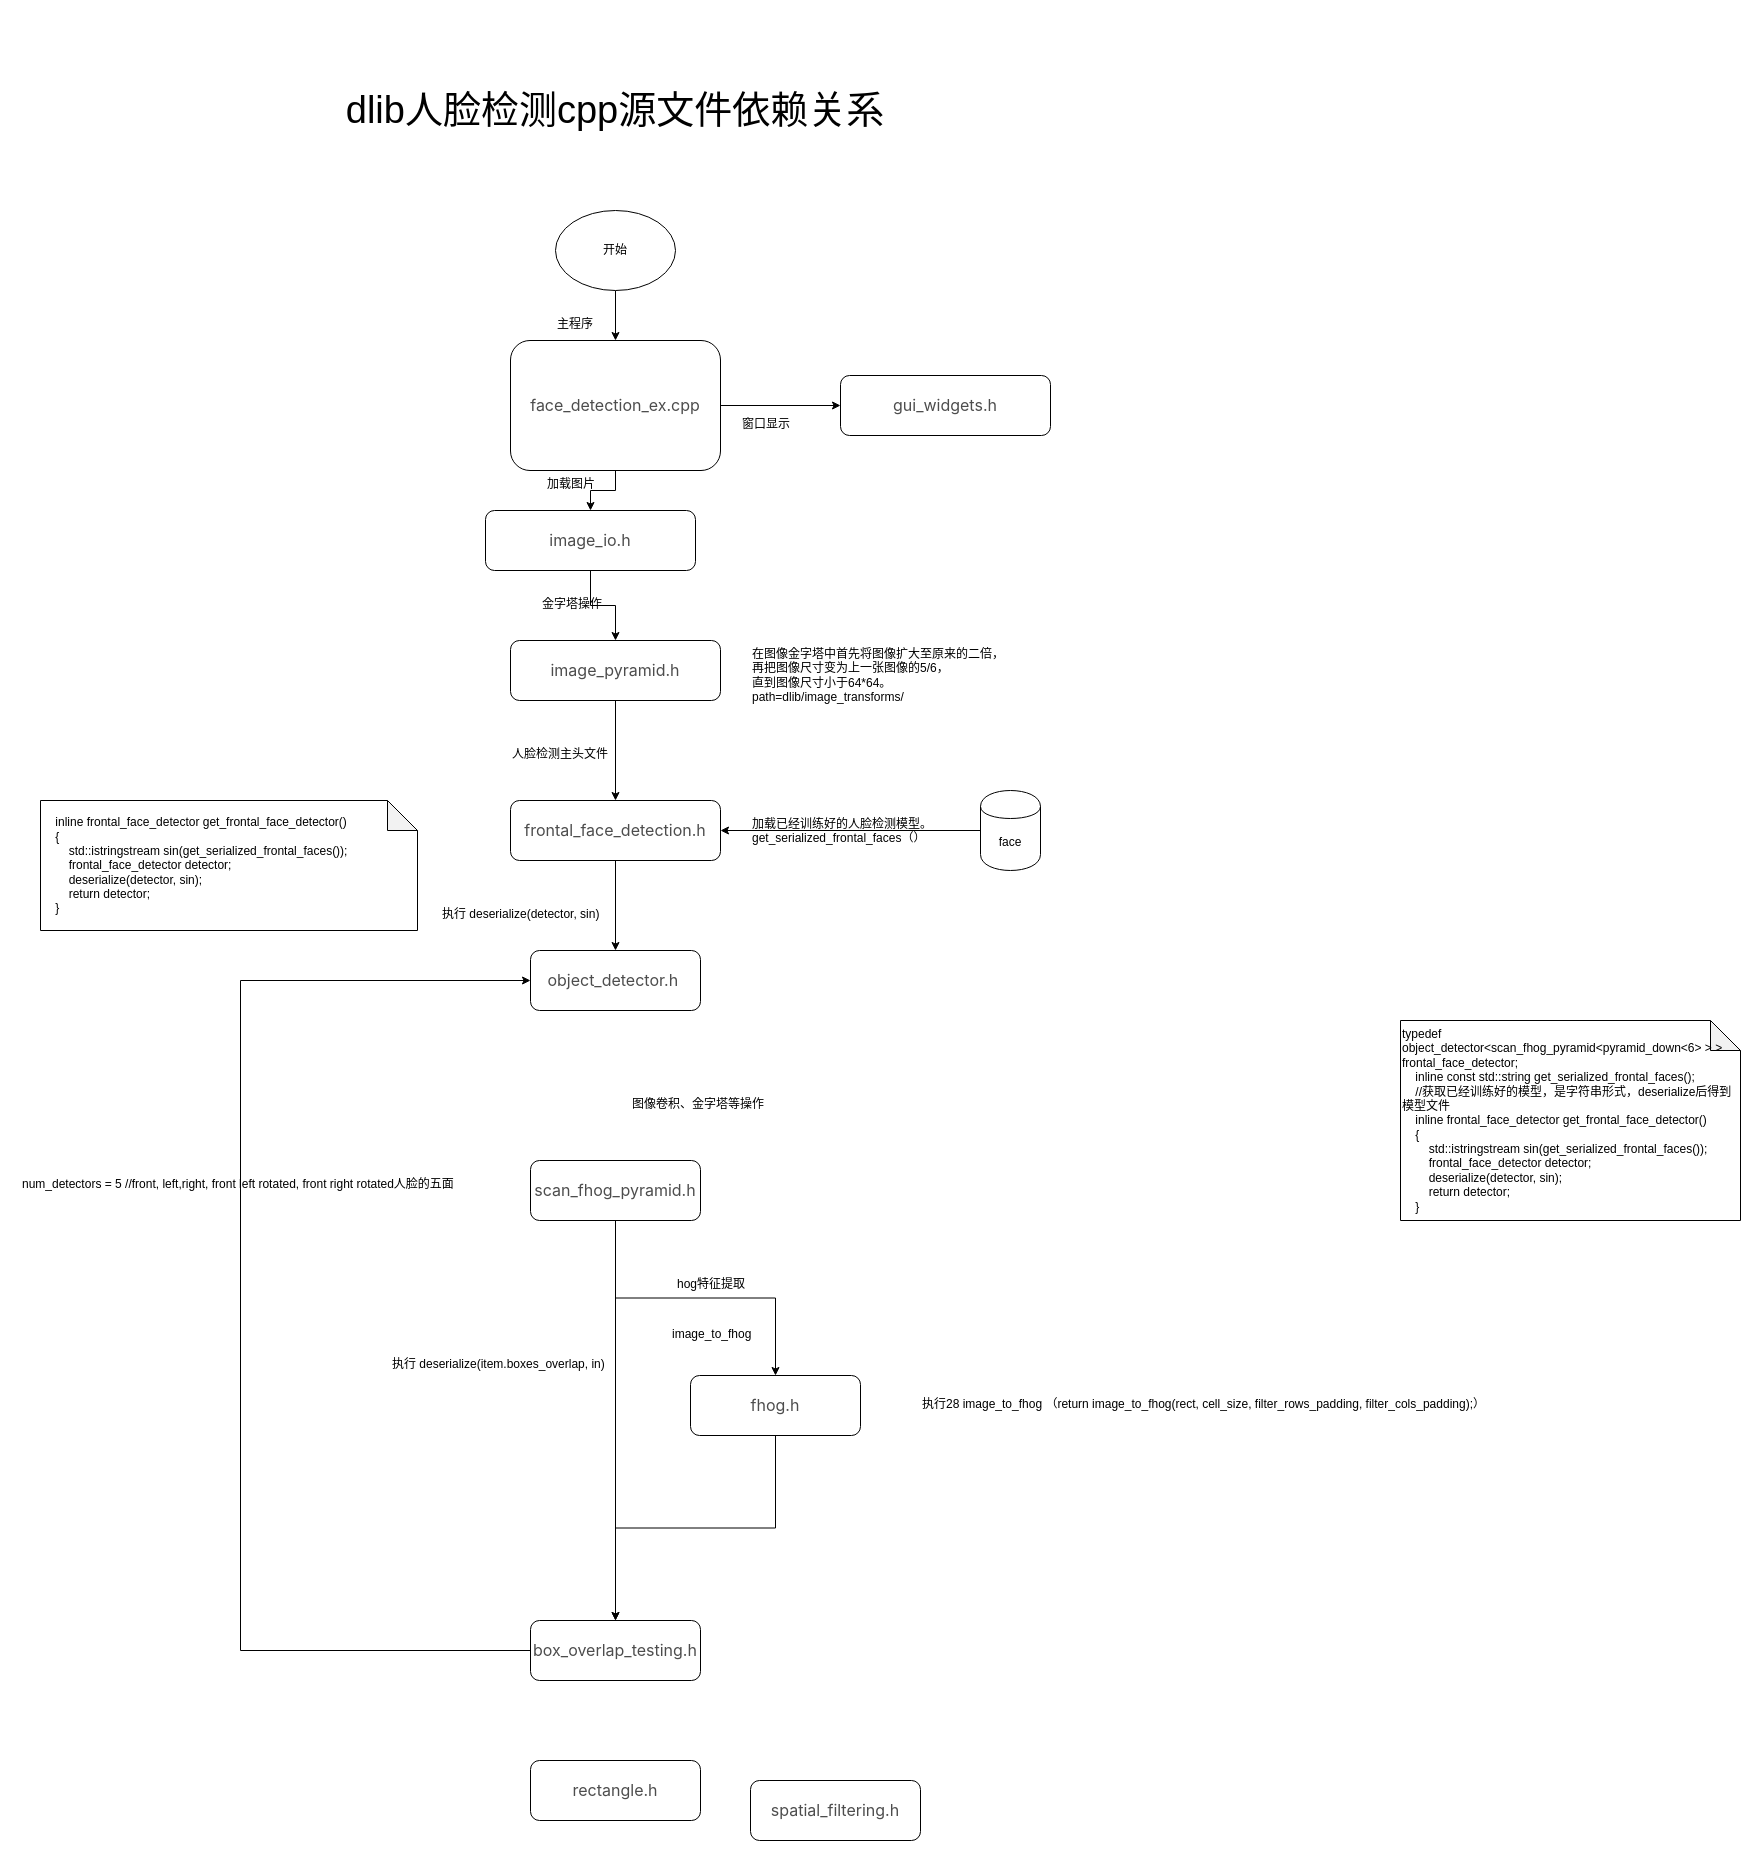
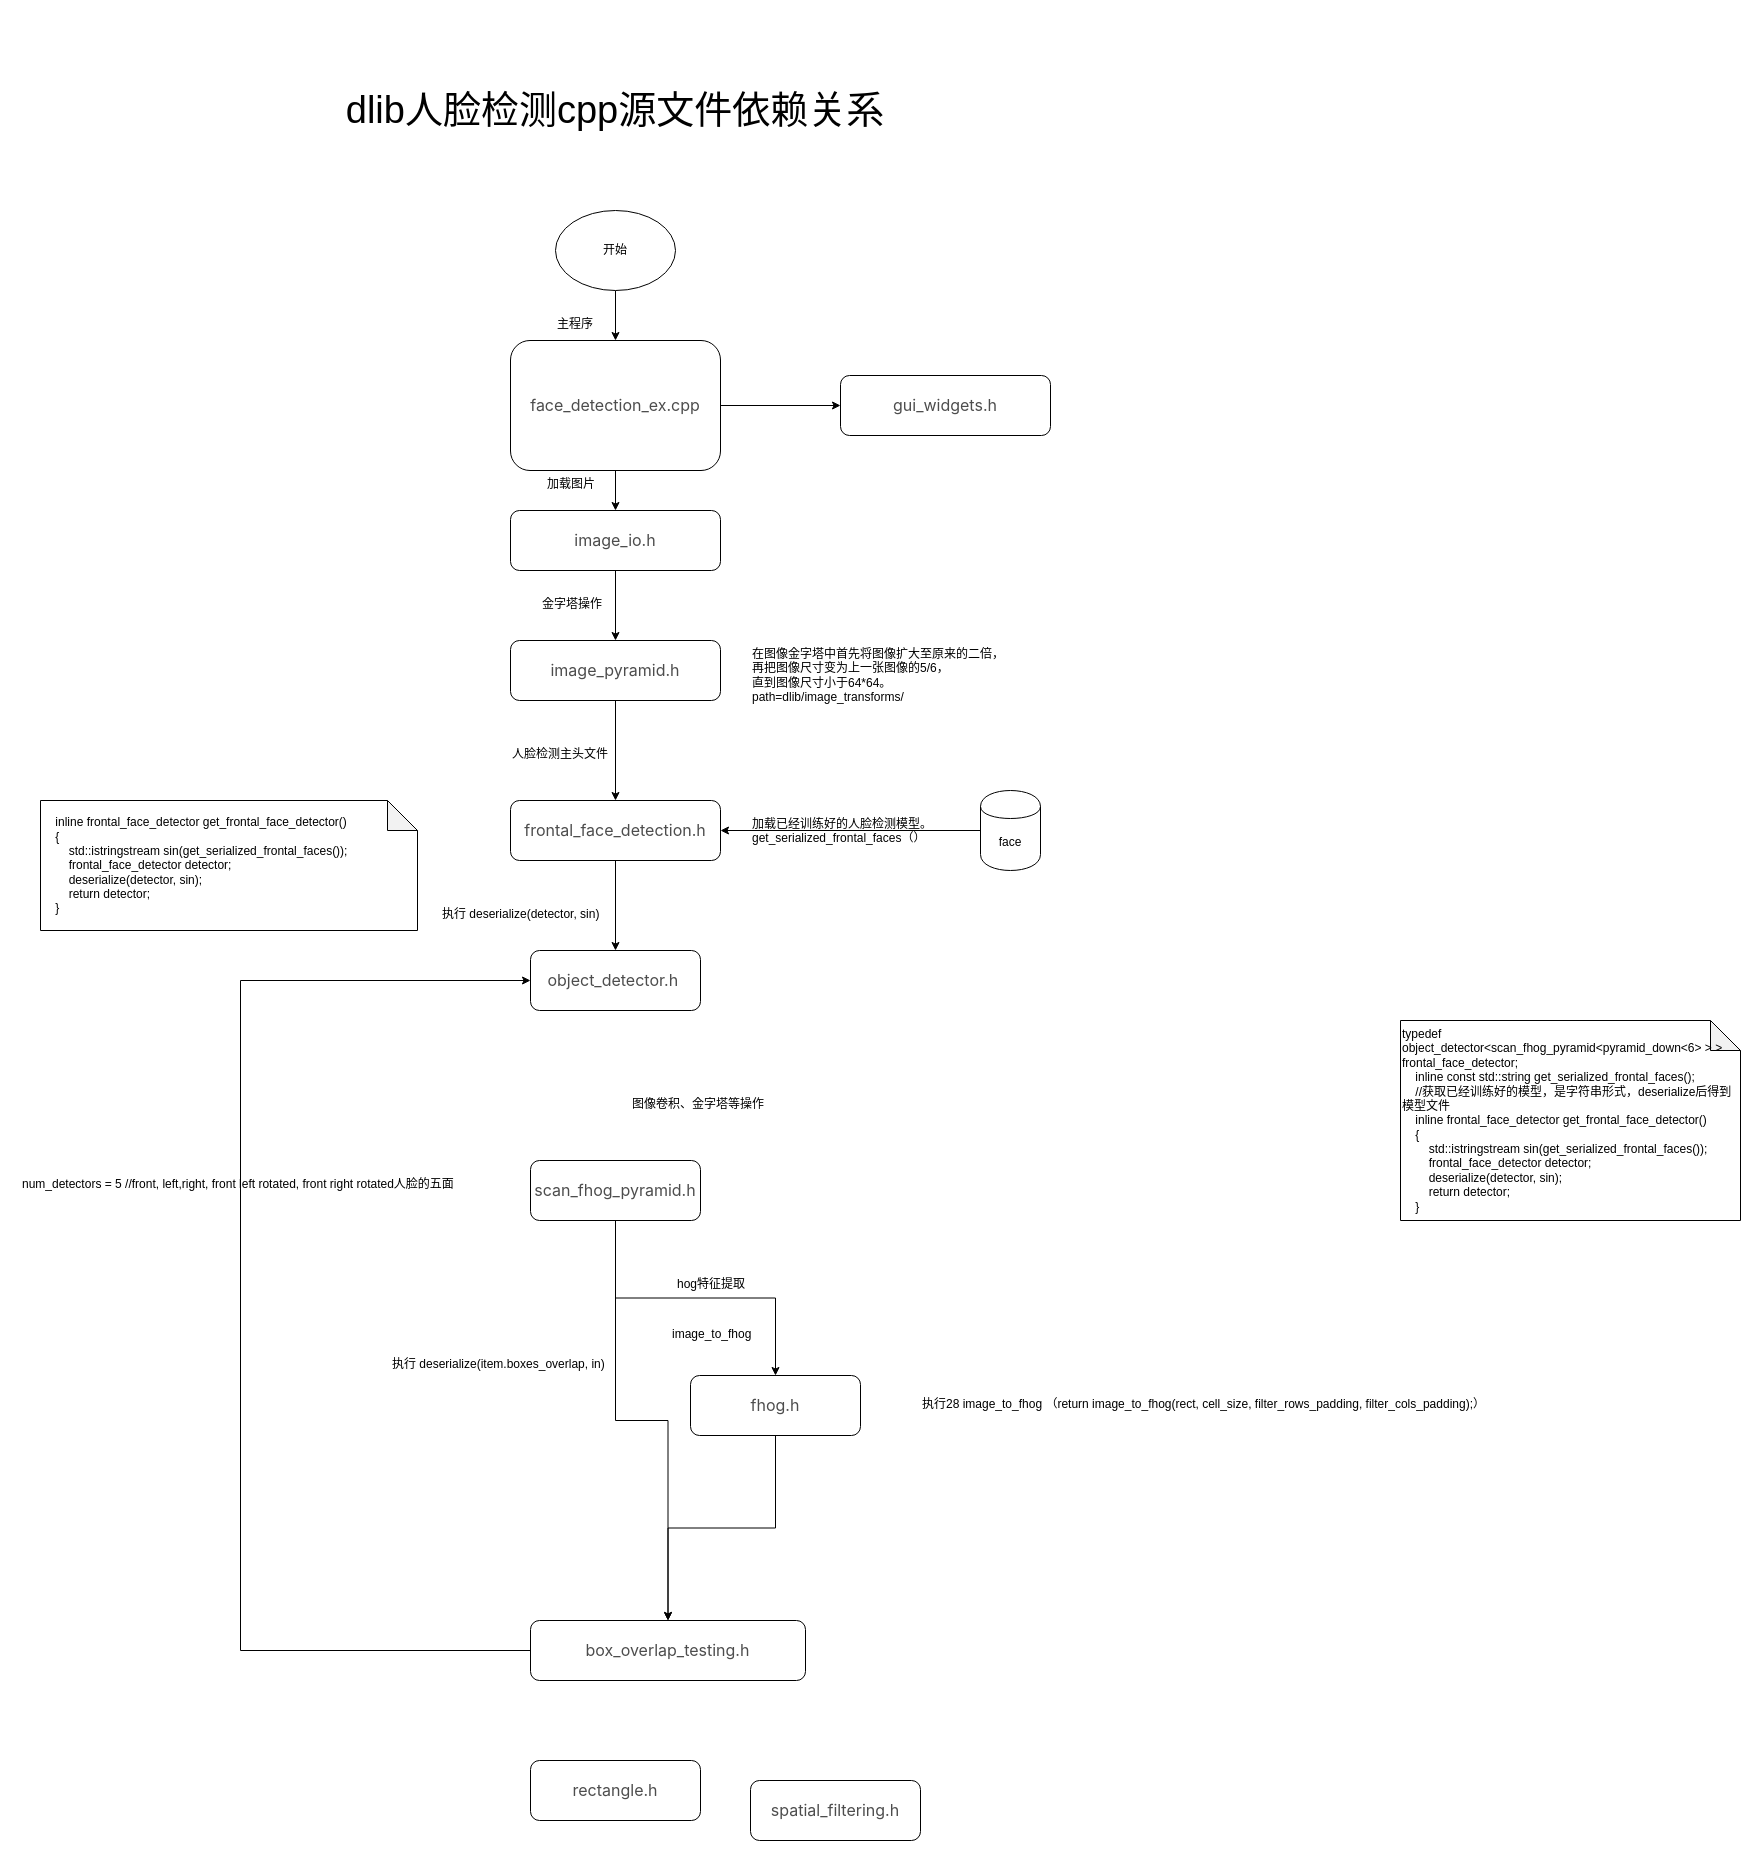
(776, 426) -> none
(591, 541) -> (616, 541)
(616, 1651) -> (668, 1651)
